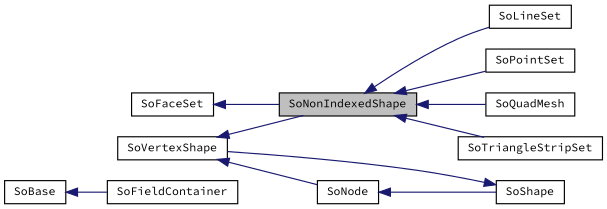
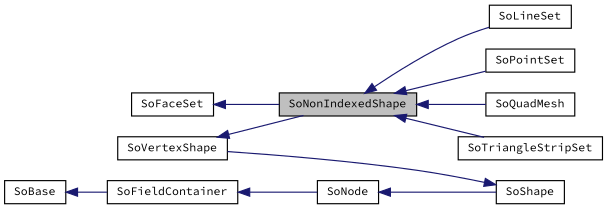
(273, 173) -> (283, 192)
